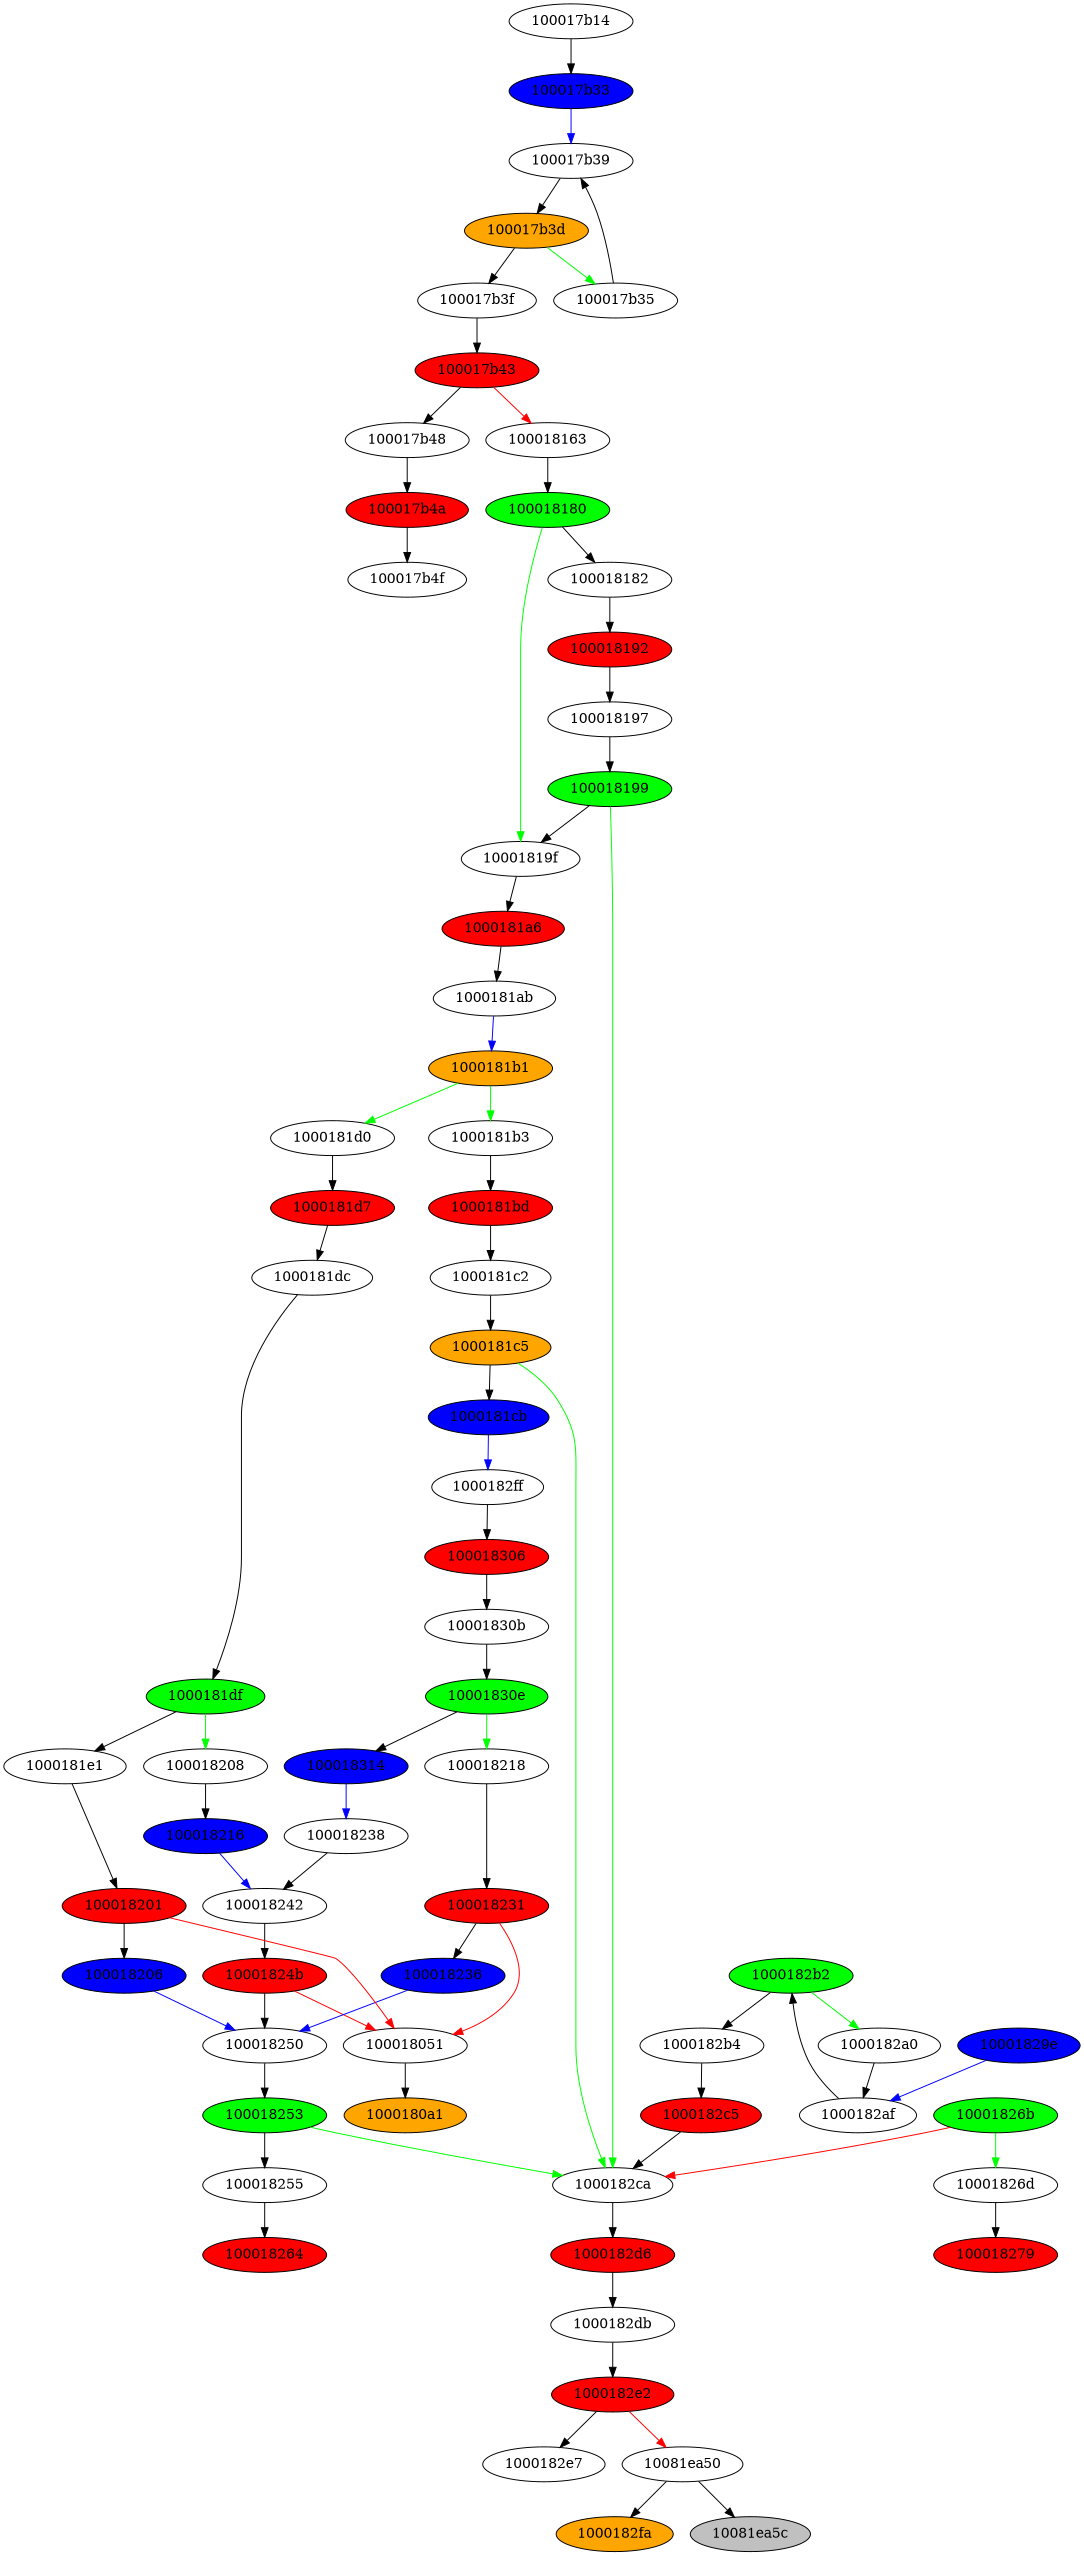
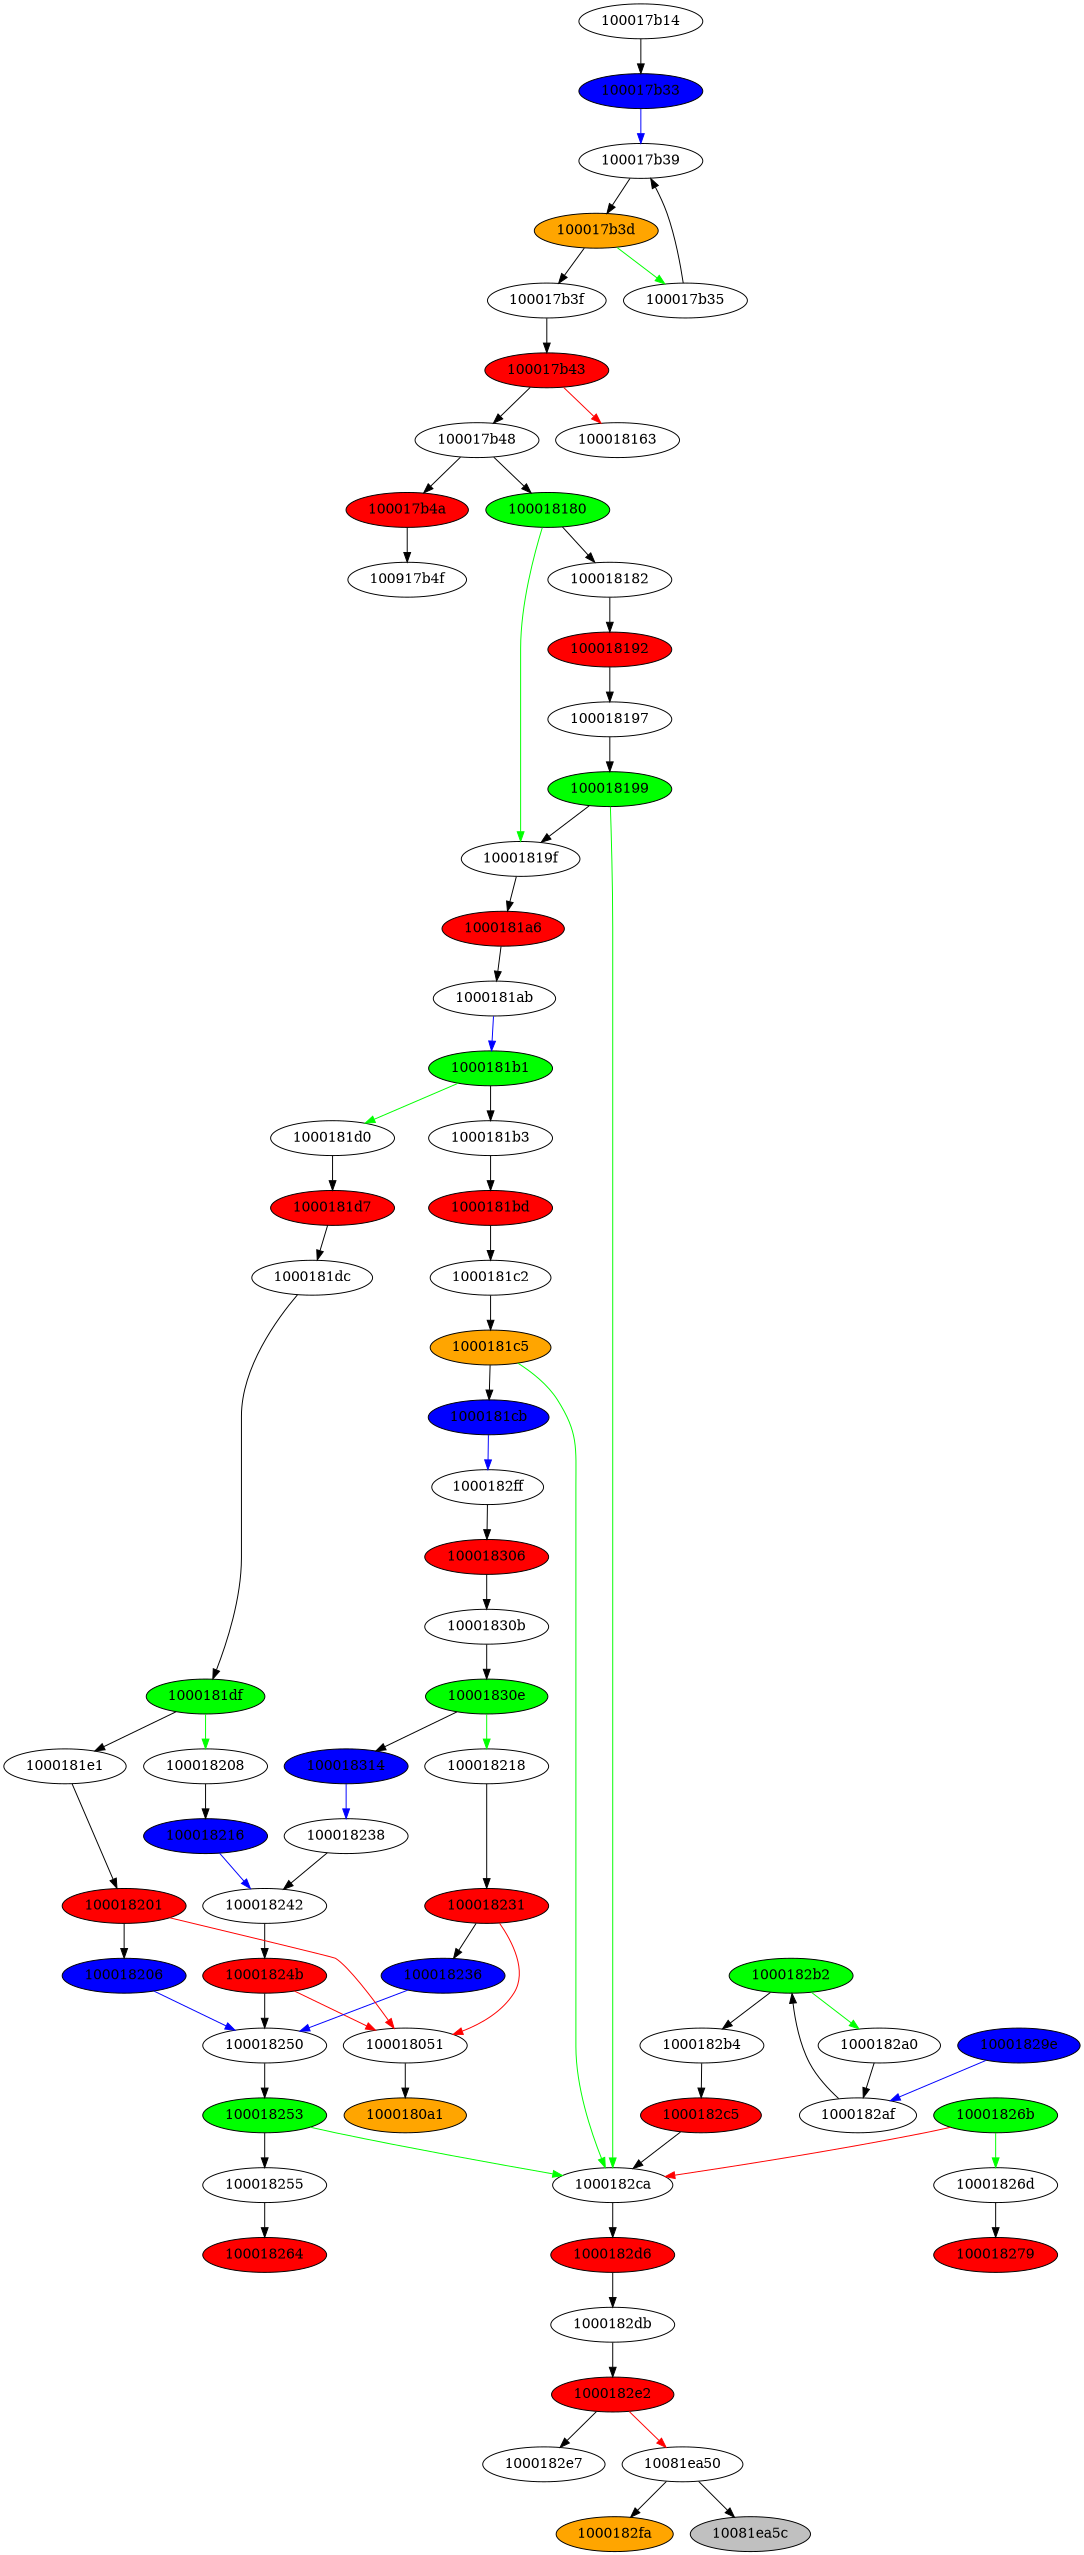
(548, 470) -> (509, 472)
(407, 580) -> (407, 580)
(491, 1068) -> (491, 1068)
(491, 1098) -> (491, 1098)
